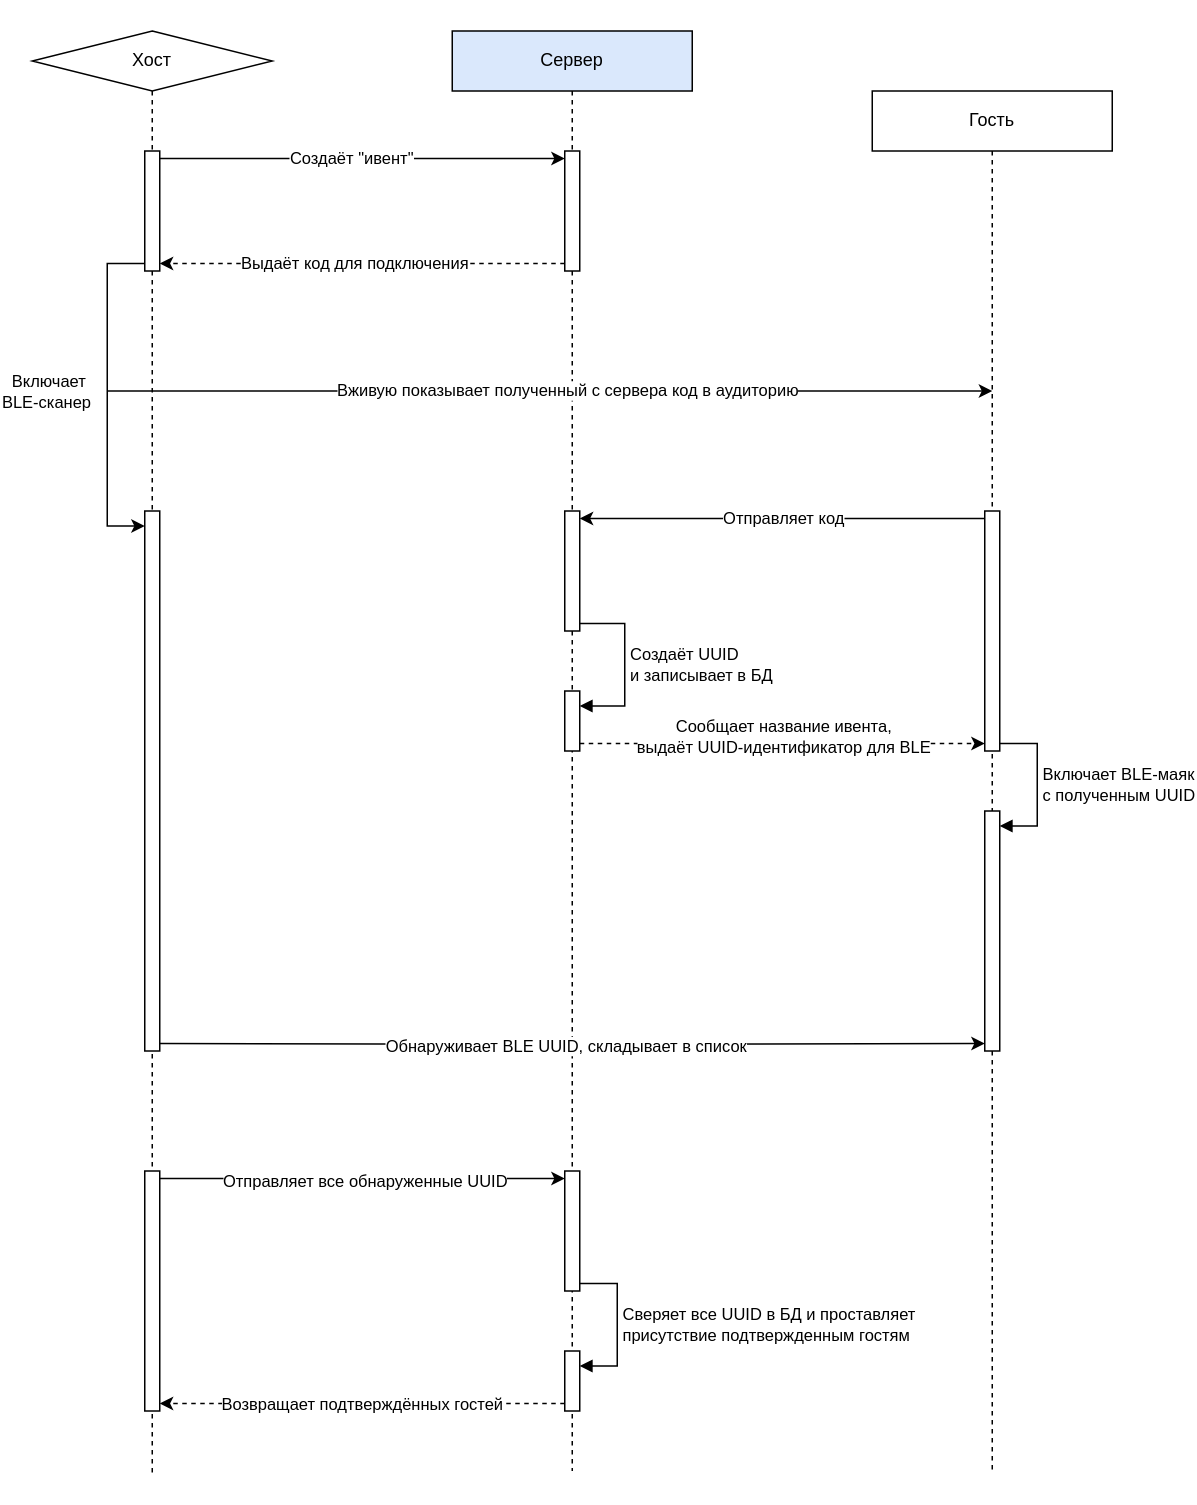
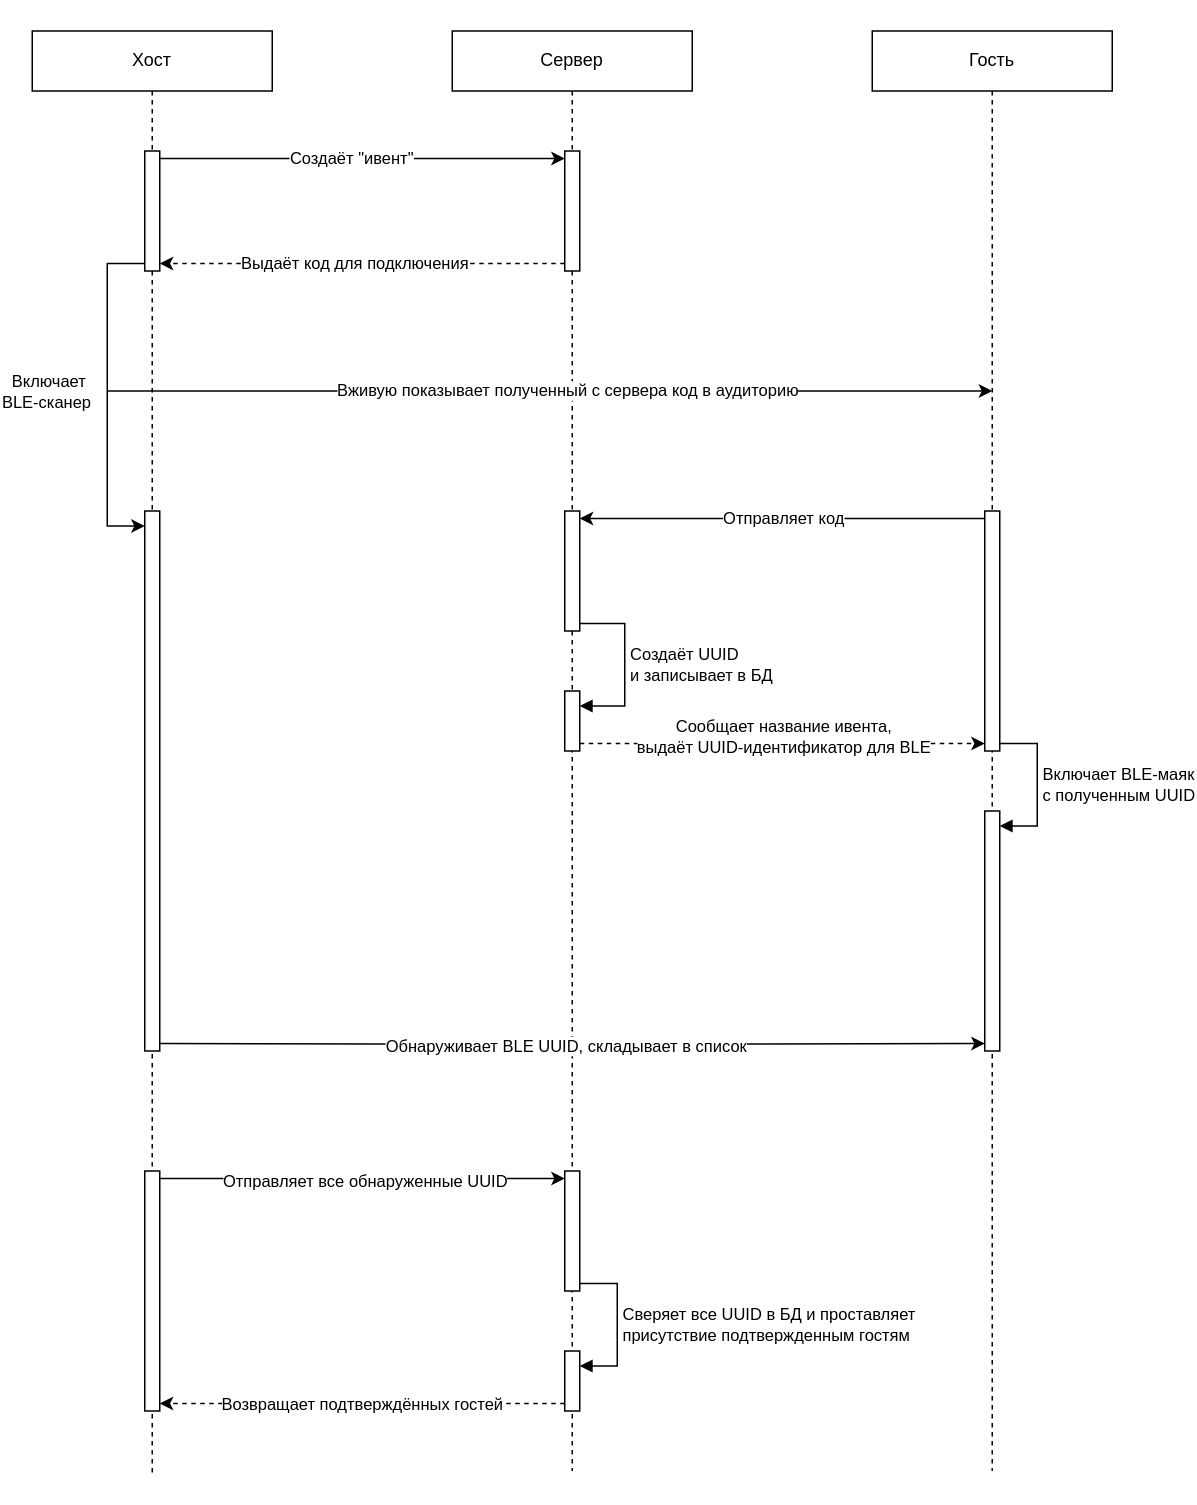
(152, 61) -> (152, 61)
(572, 61) -> (572, 61)
(992, 121) -> (992, 61)
